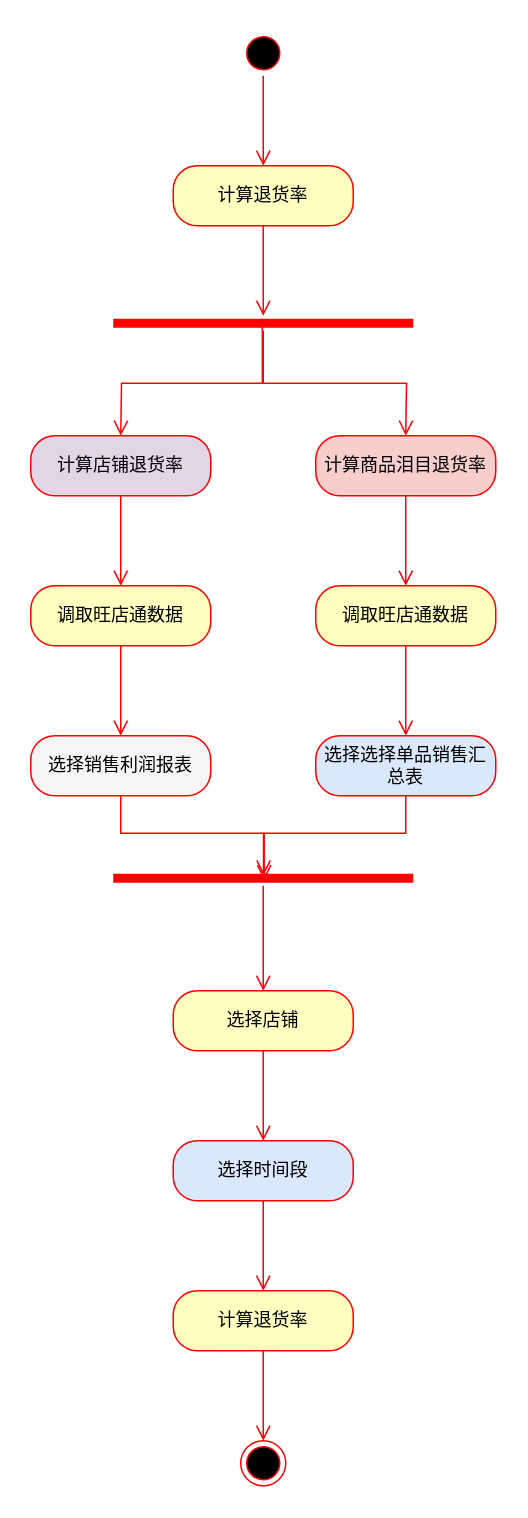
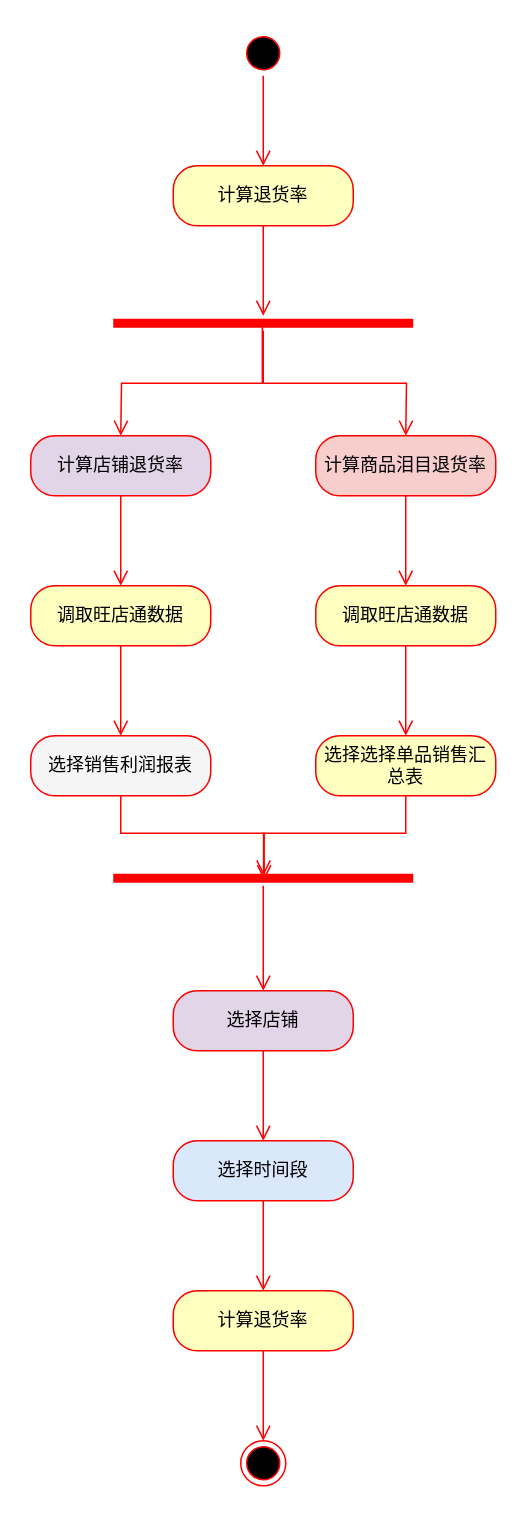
(406, 766) -> (406, 766)
(263, 1021) -> (263, 1021)
